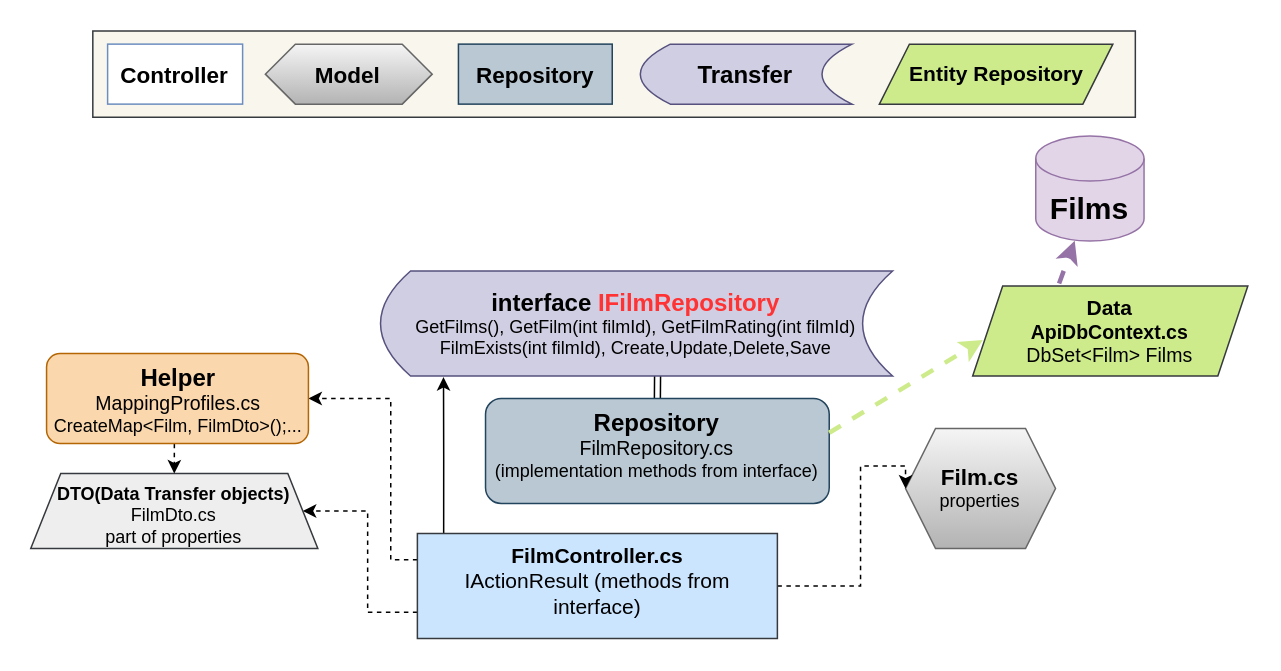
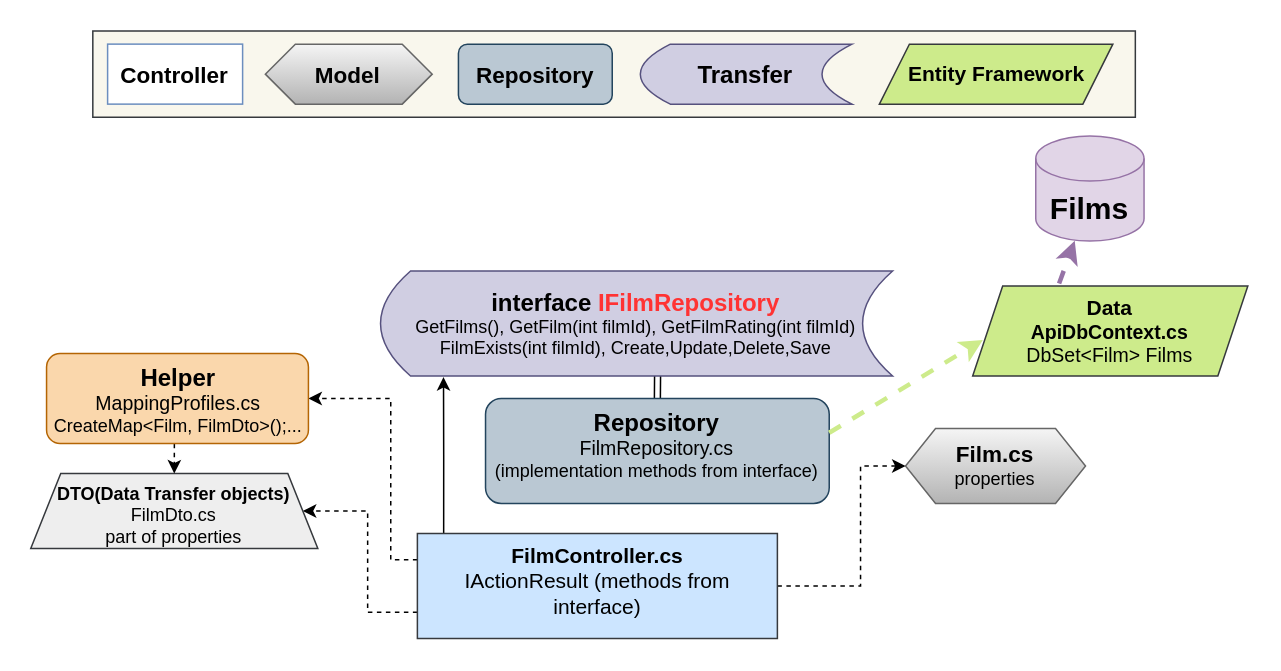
(535, 74) -> (535, 74)
(997, 74) -> (997, 74)
(981, 488) -> (996, 466)
